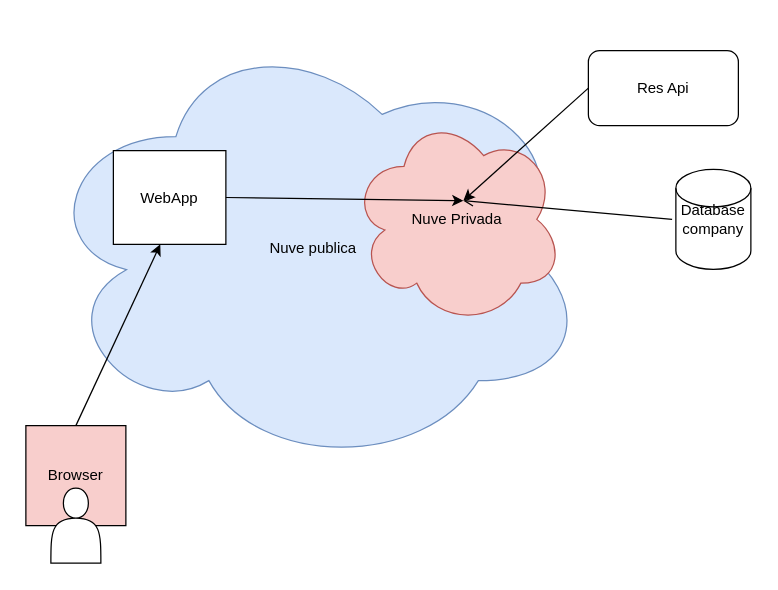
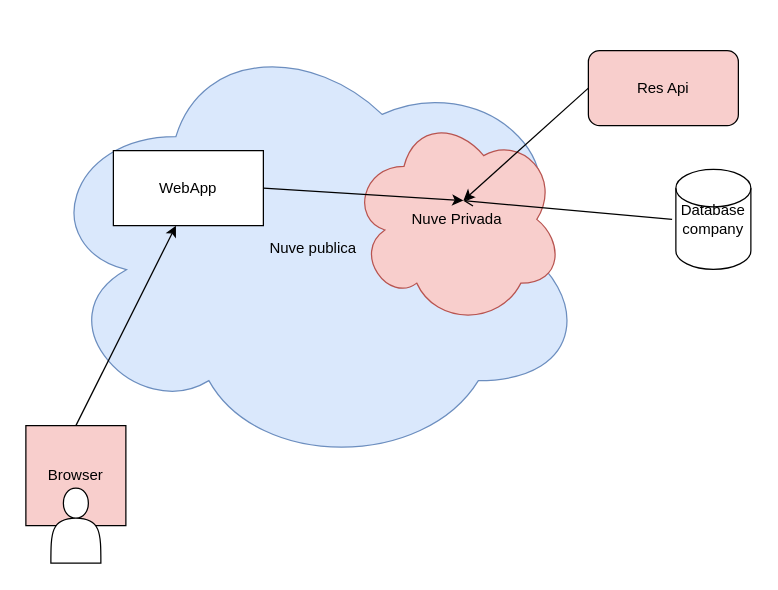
(663, 88) -> (663, 88)
(169, 198) -> (188, 188)
